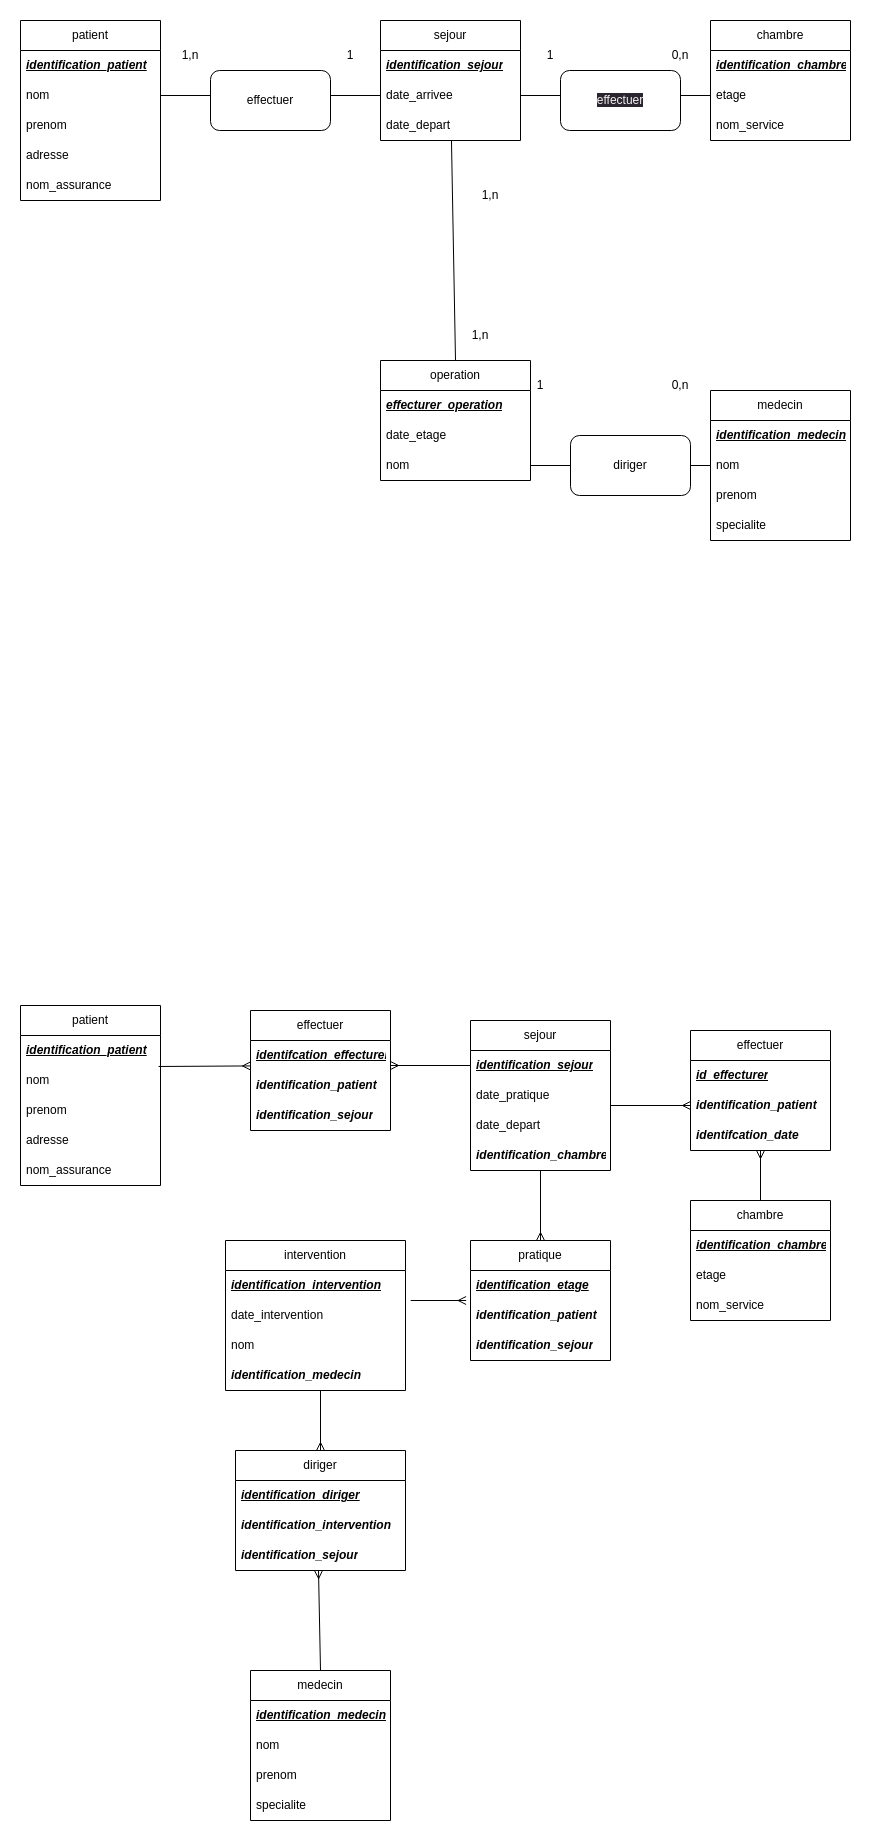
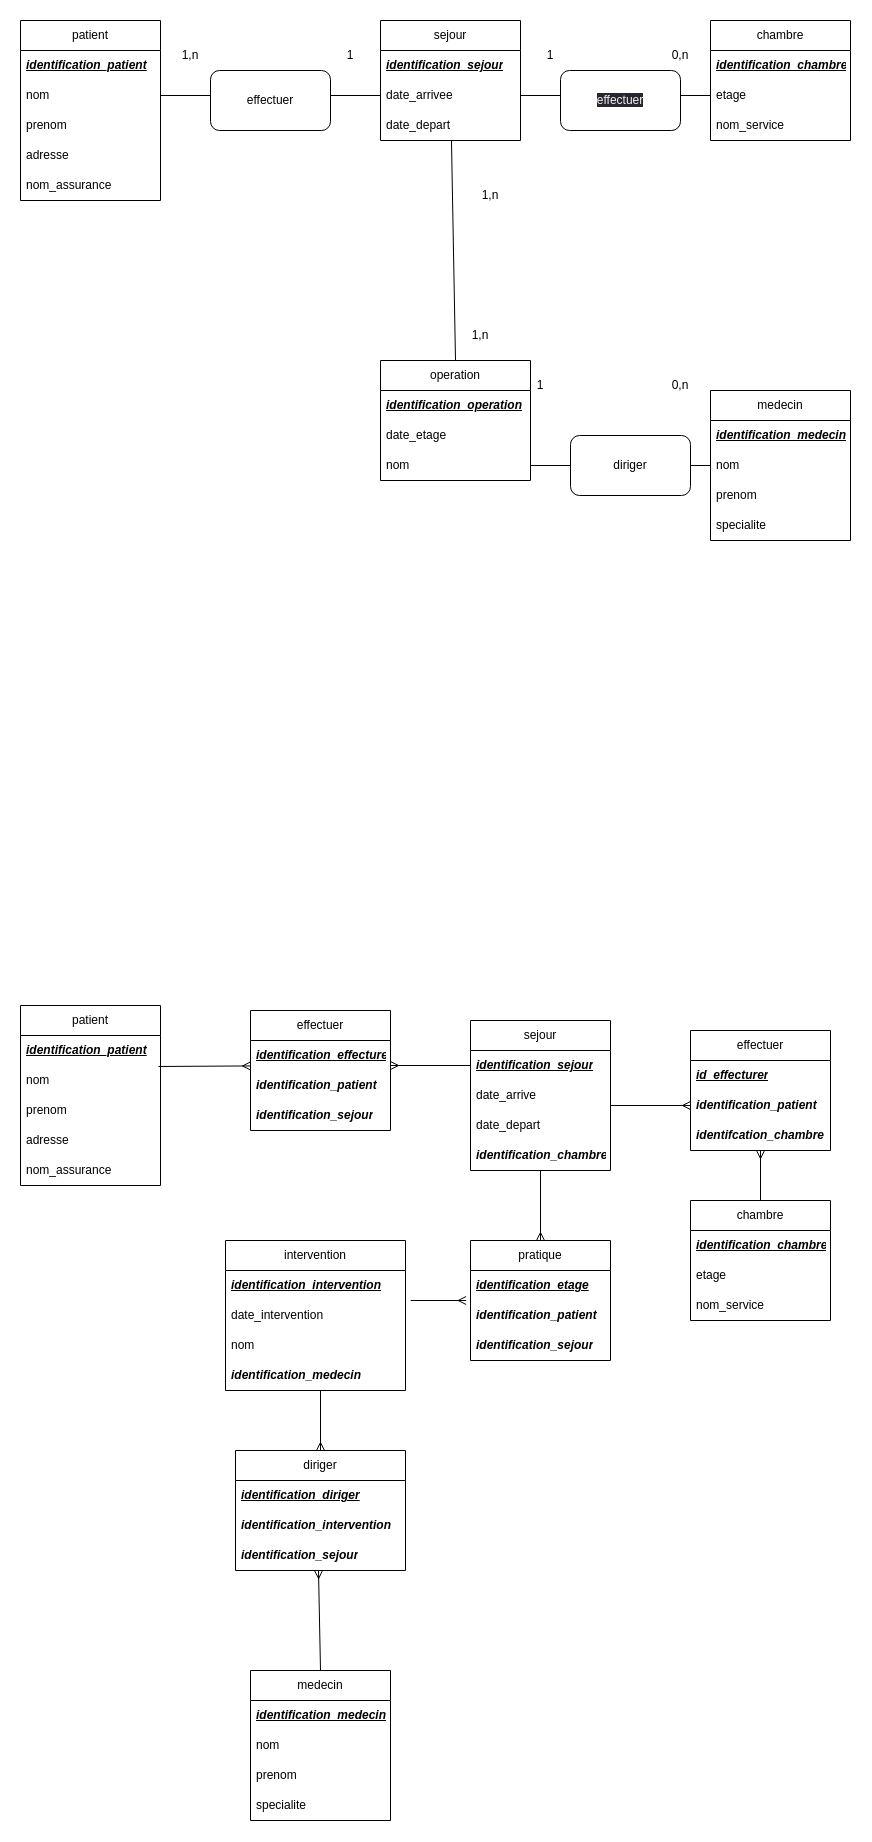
(452, 406) -> (457, 406)
(322, 1056) -> (322, 1056)
(519, 1096) -> (512, 1096)
(752, 1136) -> (762, 1136)
